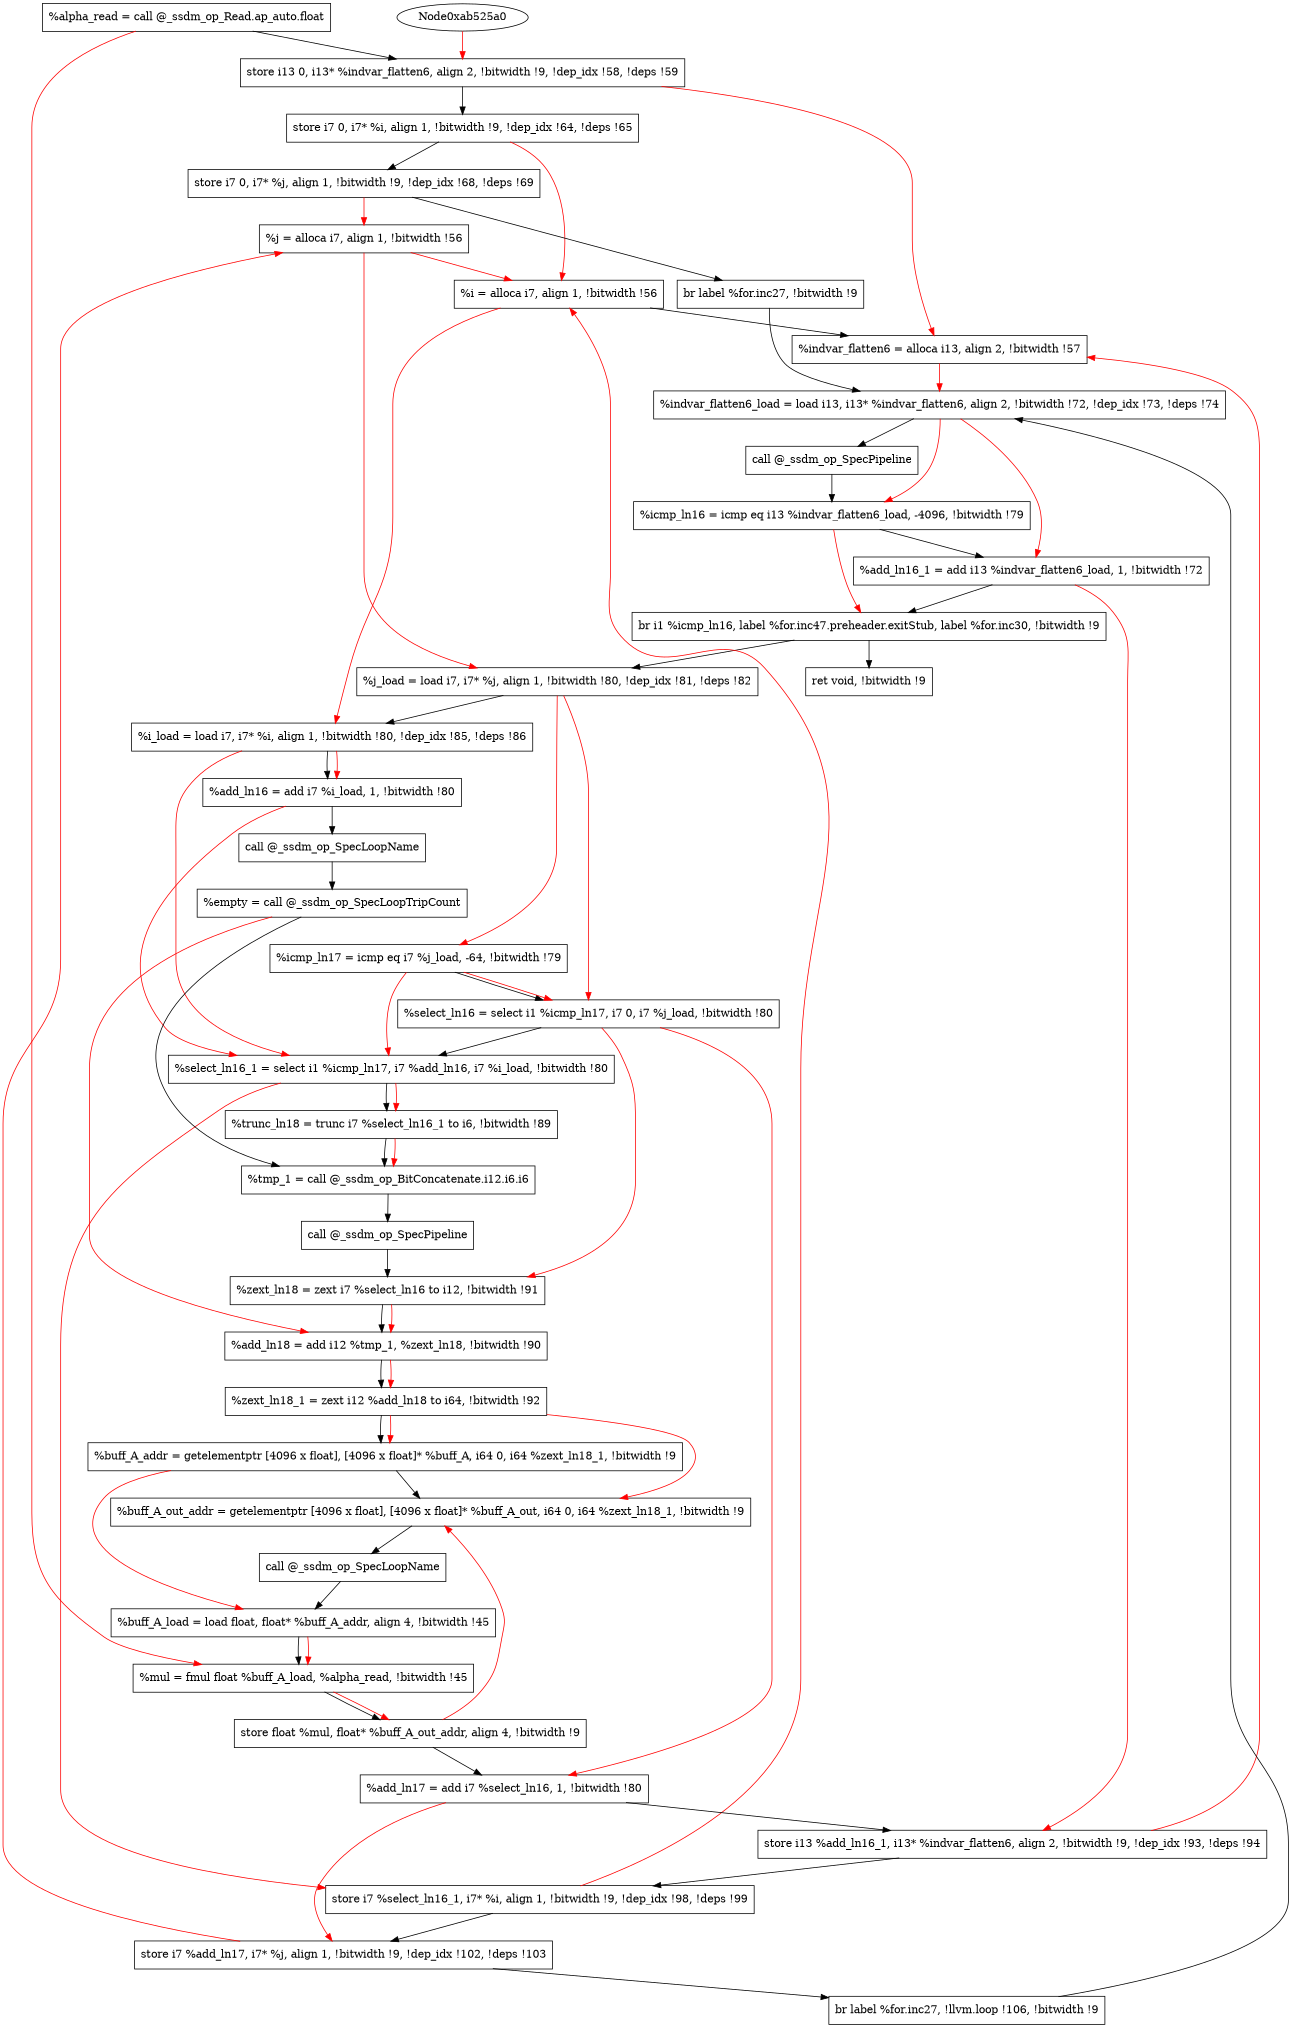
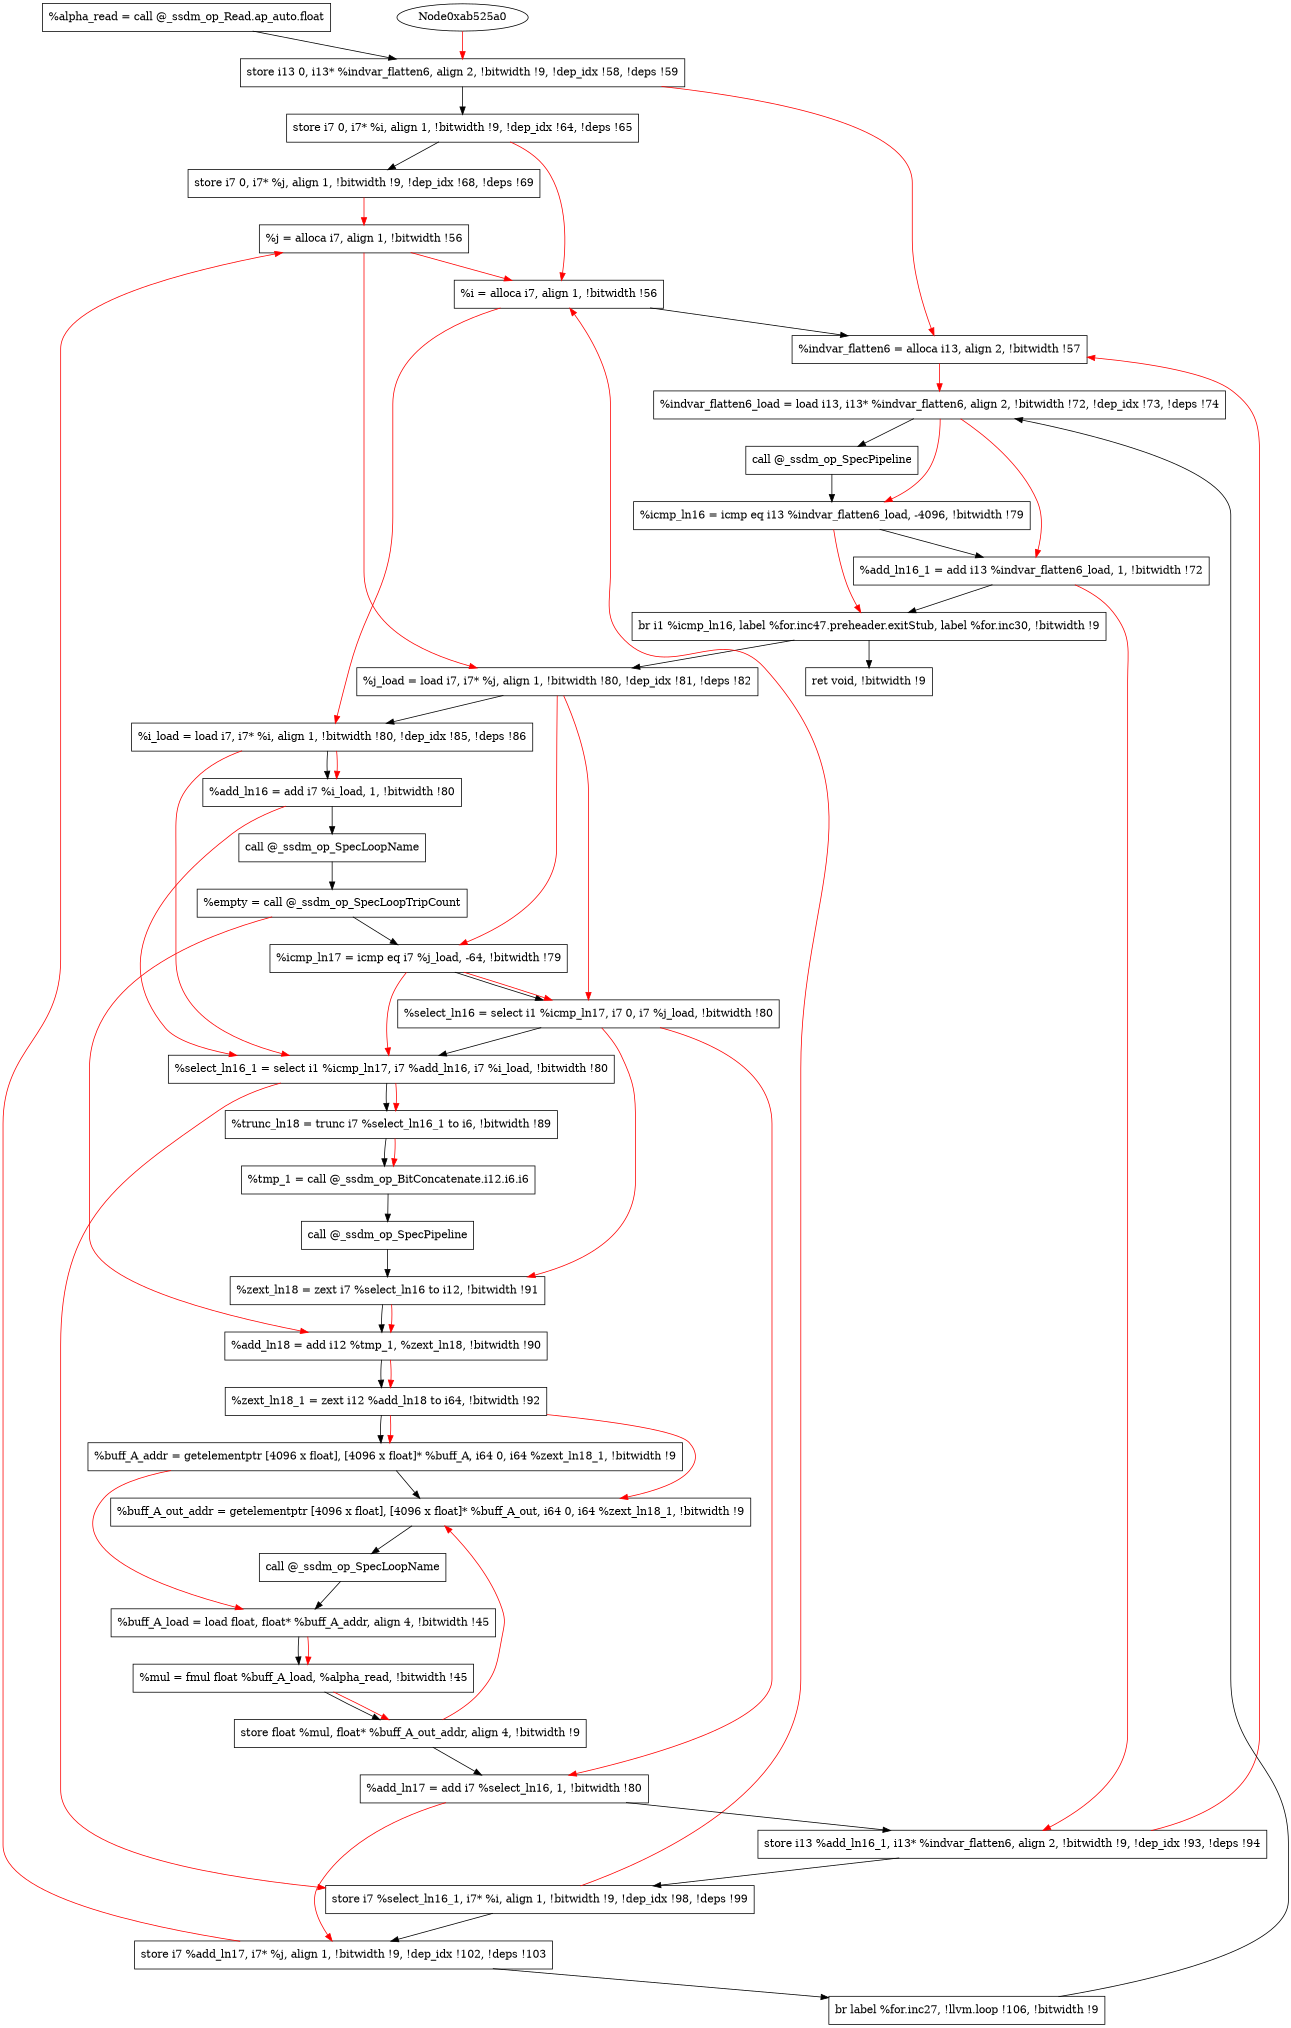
(770, 294) -> none
(32, 867) -> none
(160, 1036) -> (372, 929)
